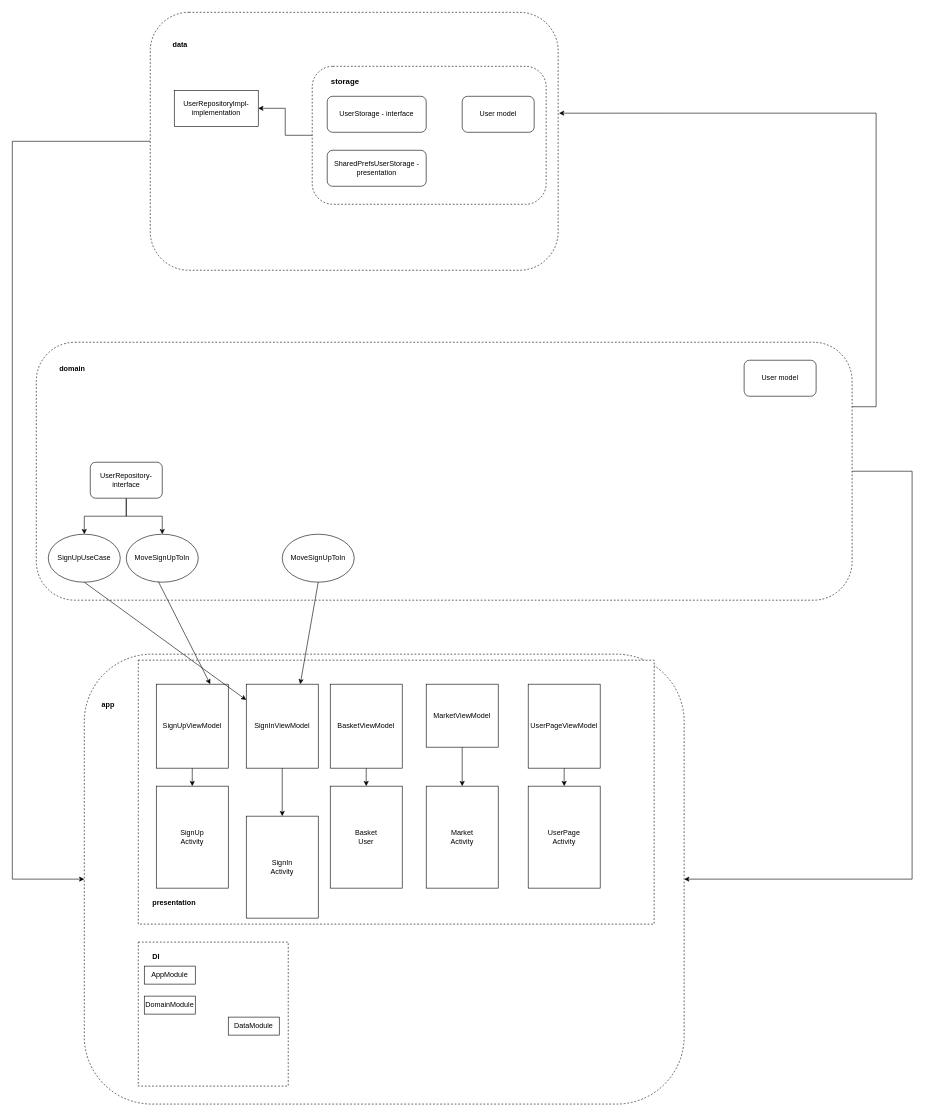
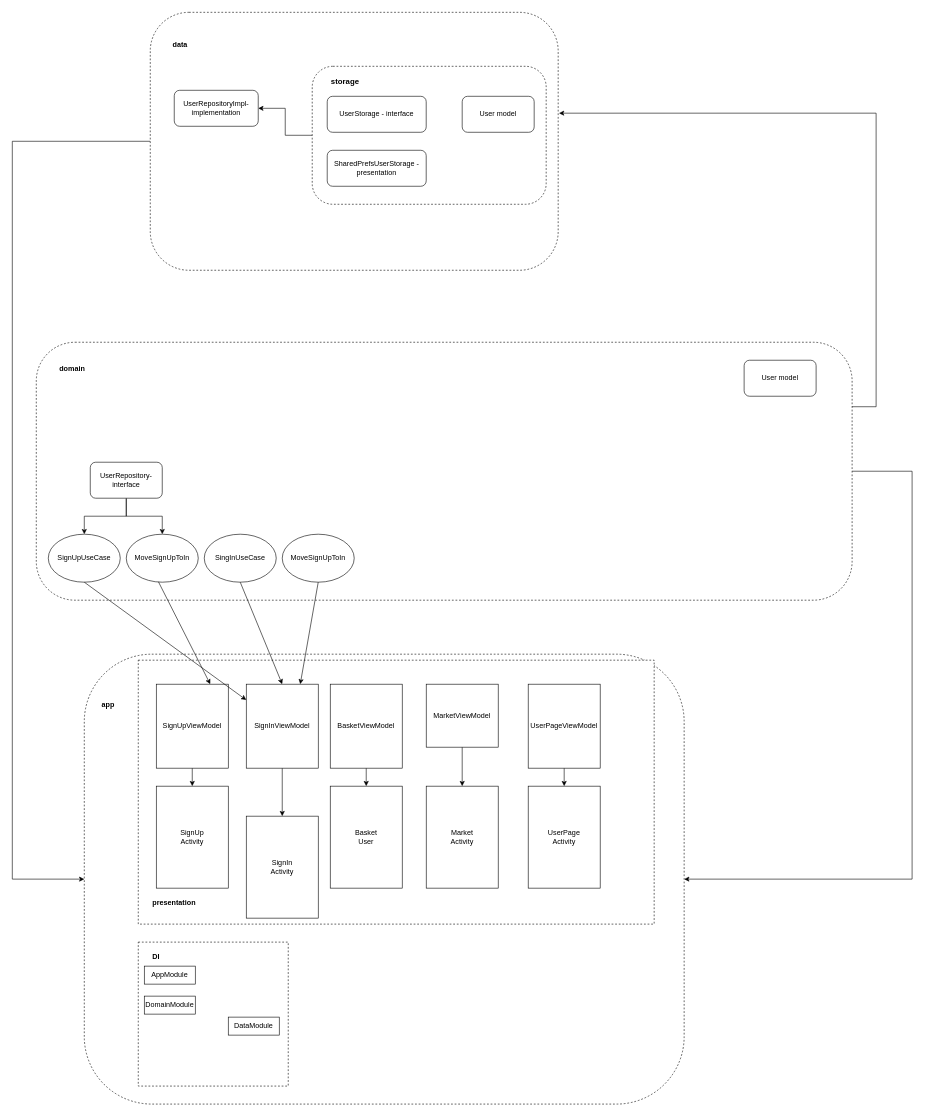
(216, 108) -> (216, 108)
none -> (240, 558)
none -> (261, 632)
